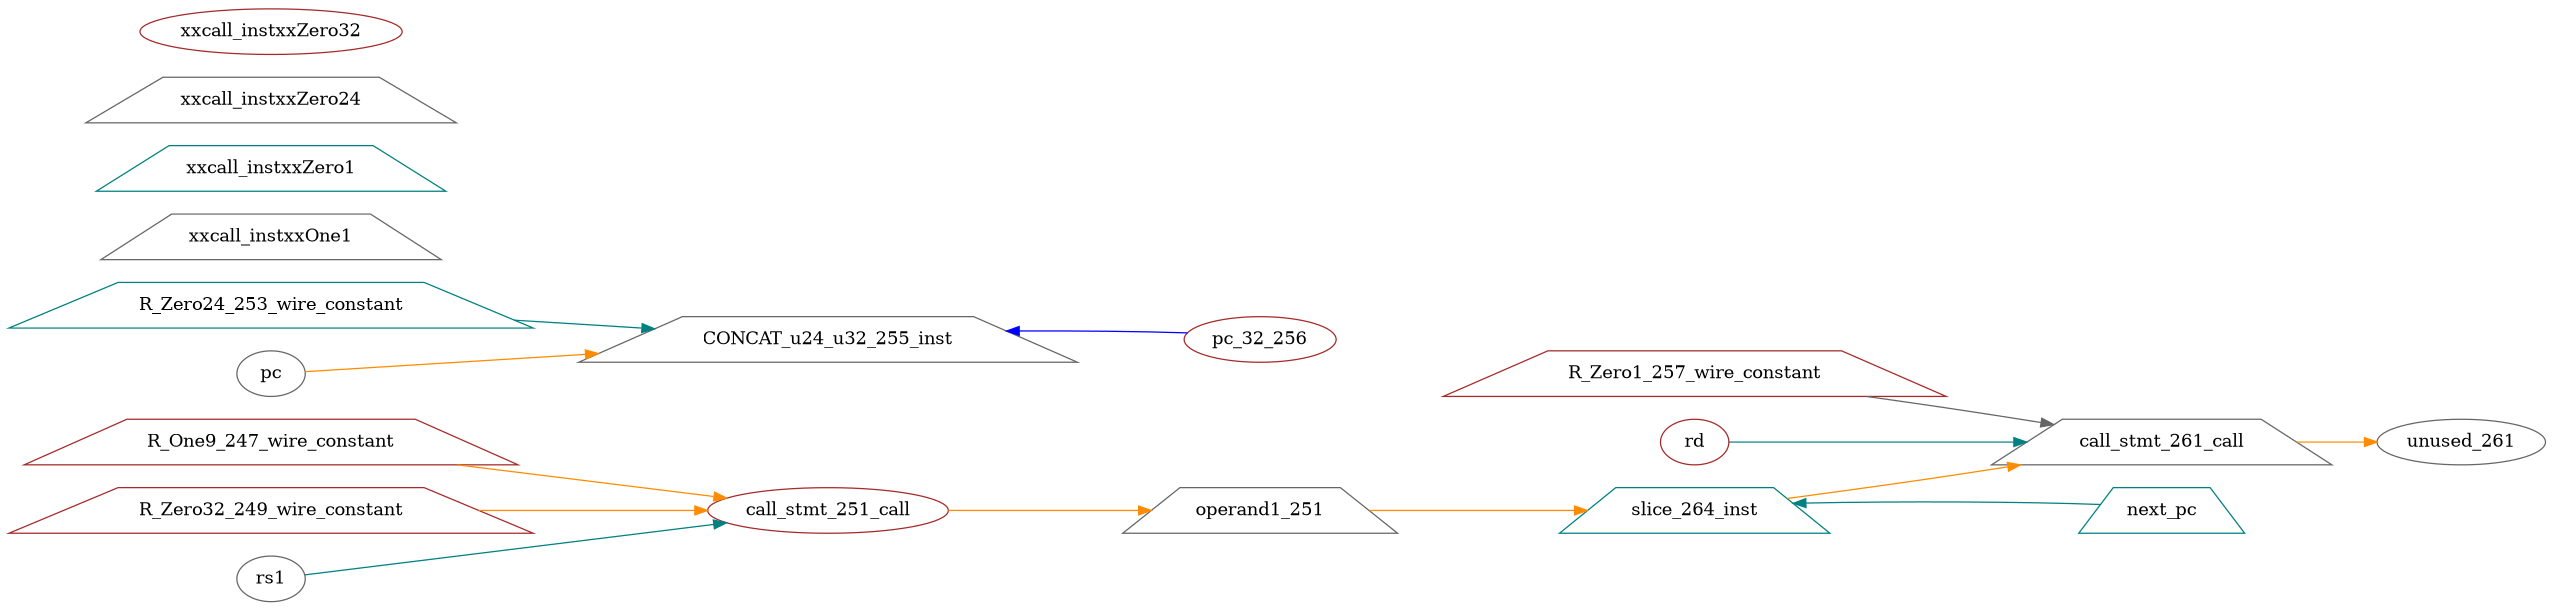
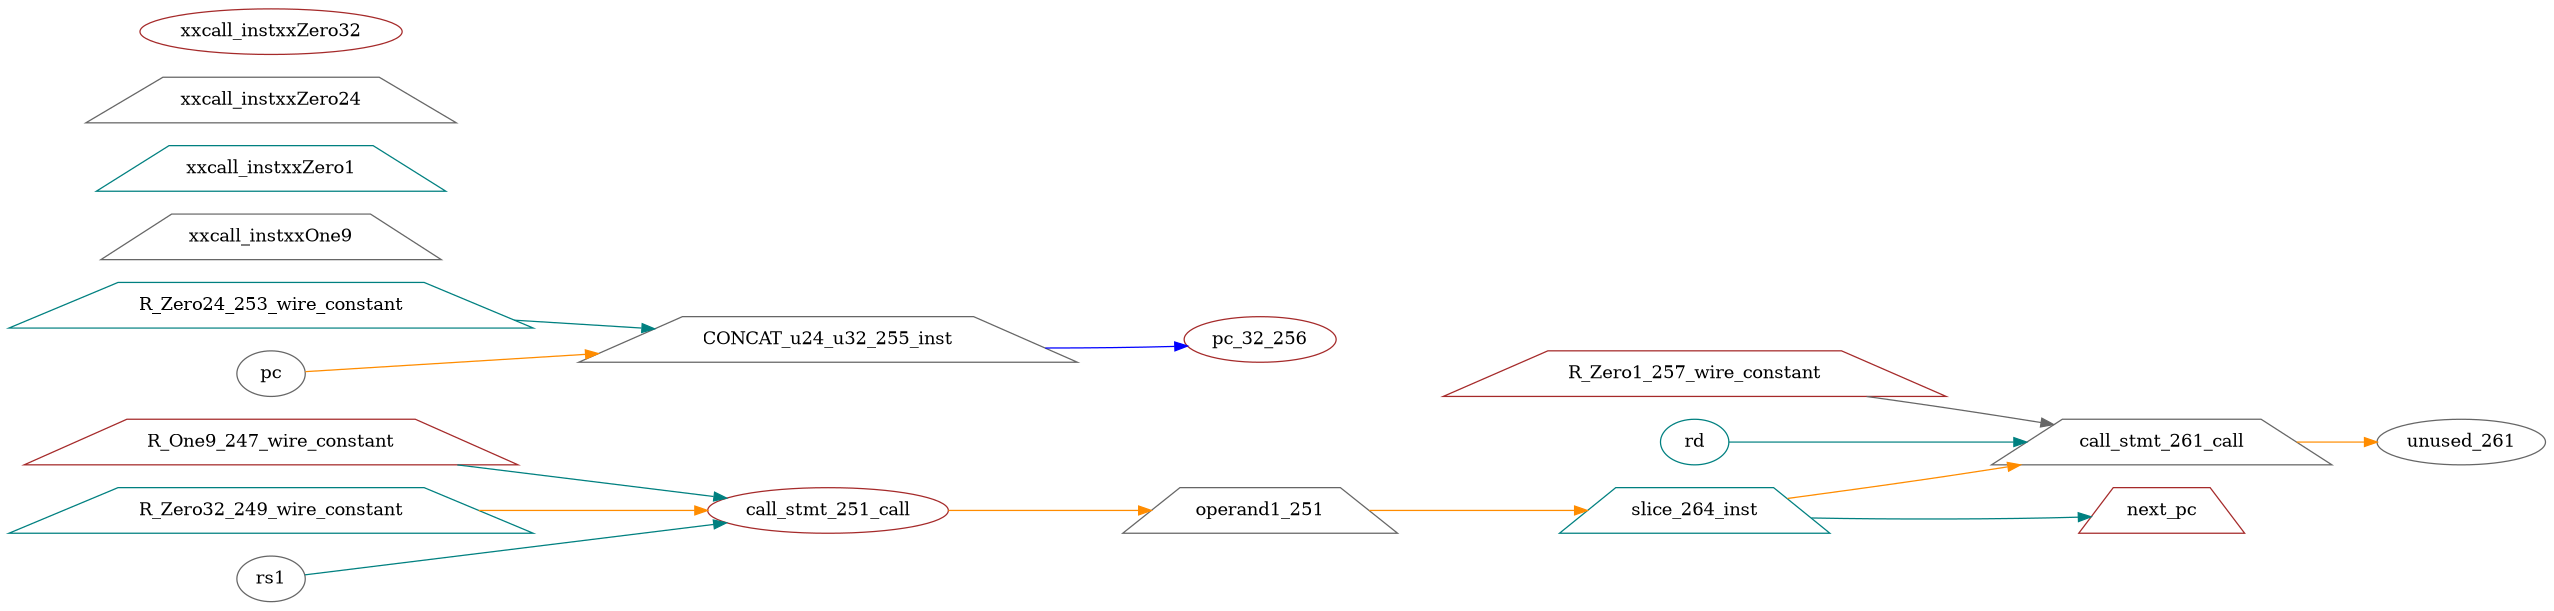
(271, 237) -> (271, 237)
(1103, 331) -> (1110, 348)
(1695, 442) -> (1695, 442)
(585, 481) -> (585, 481)
(1953, 502) -> (1945, 519)
(271, 510) -> (271, 510)
(2162, 510) -> (2162, 510)
